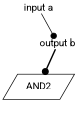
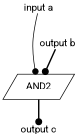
(47, 23) -> (33, 41)
none -> (39, 130)
